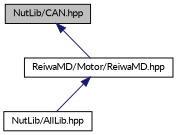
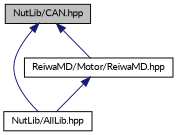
none -> (14, 72)
